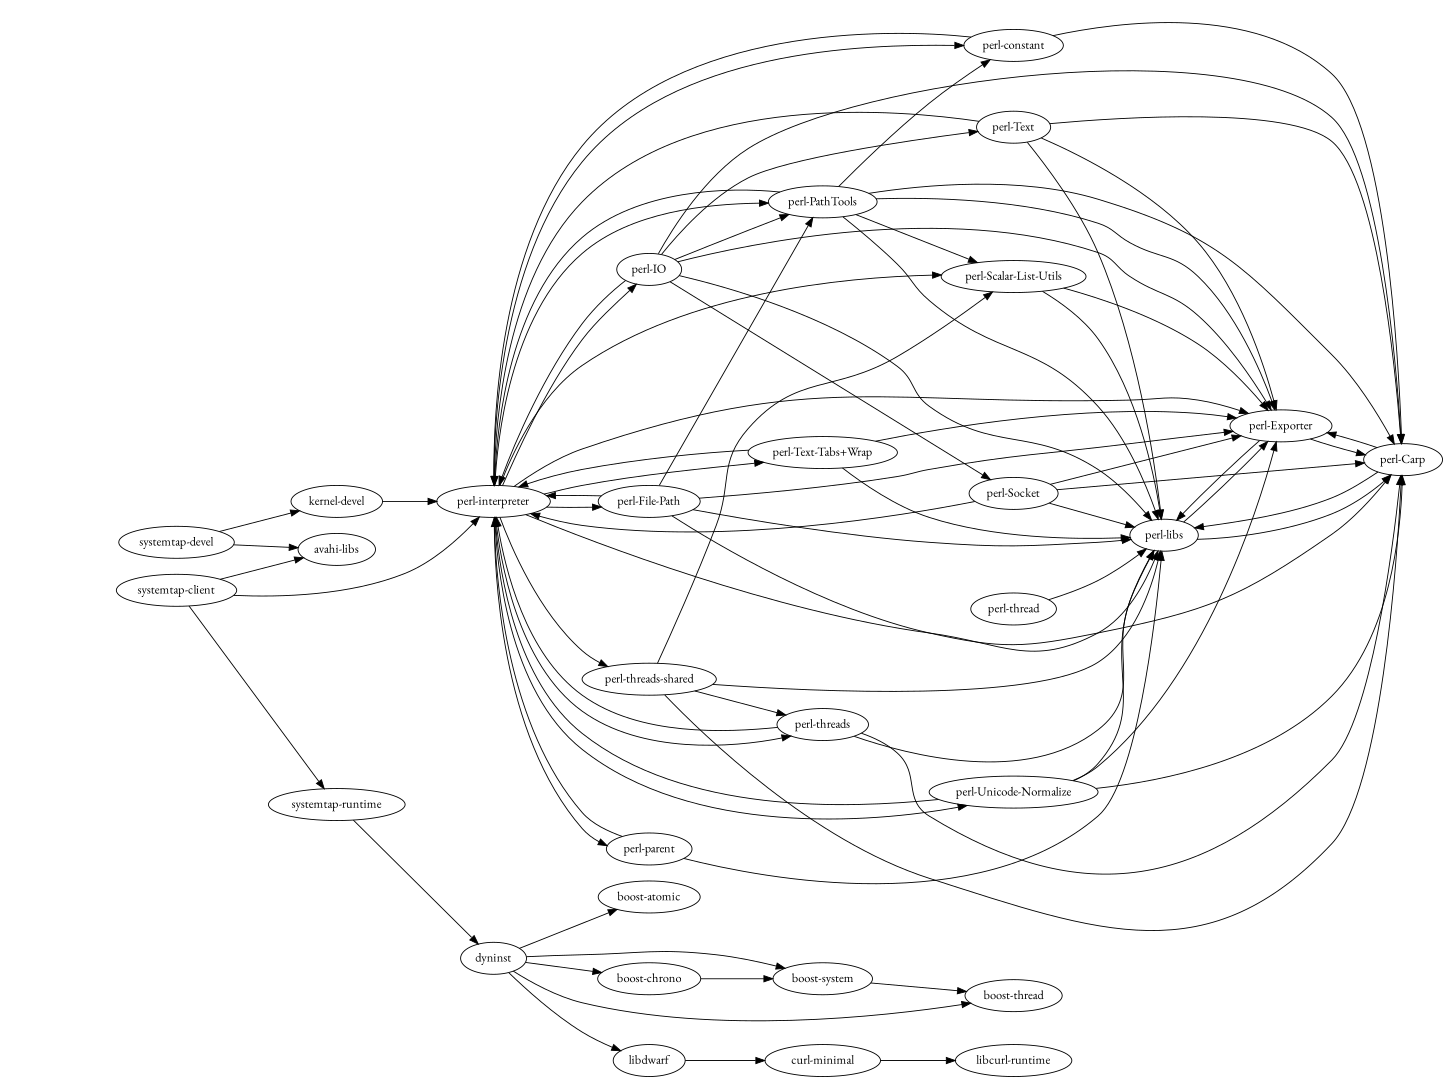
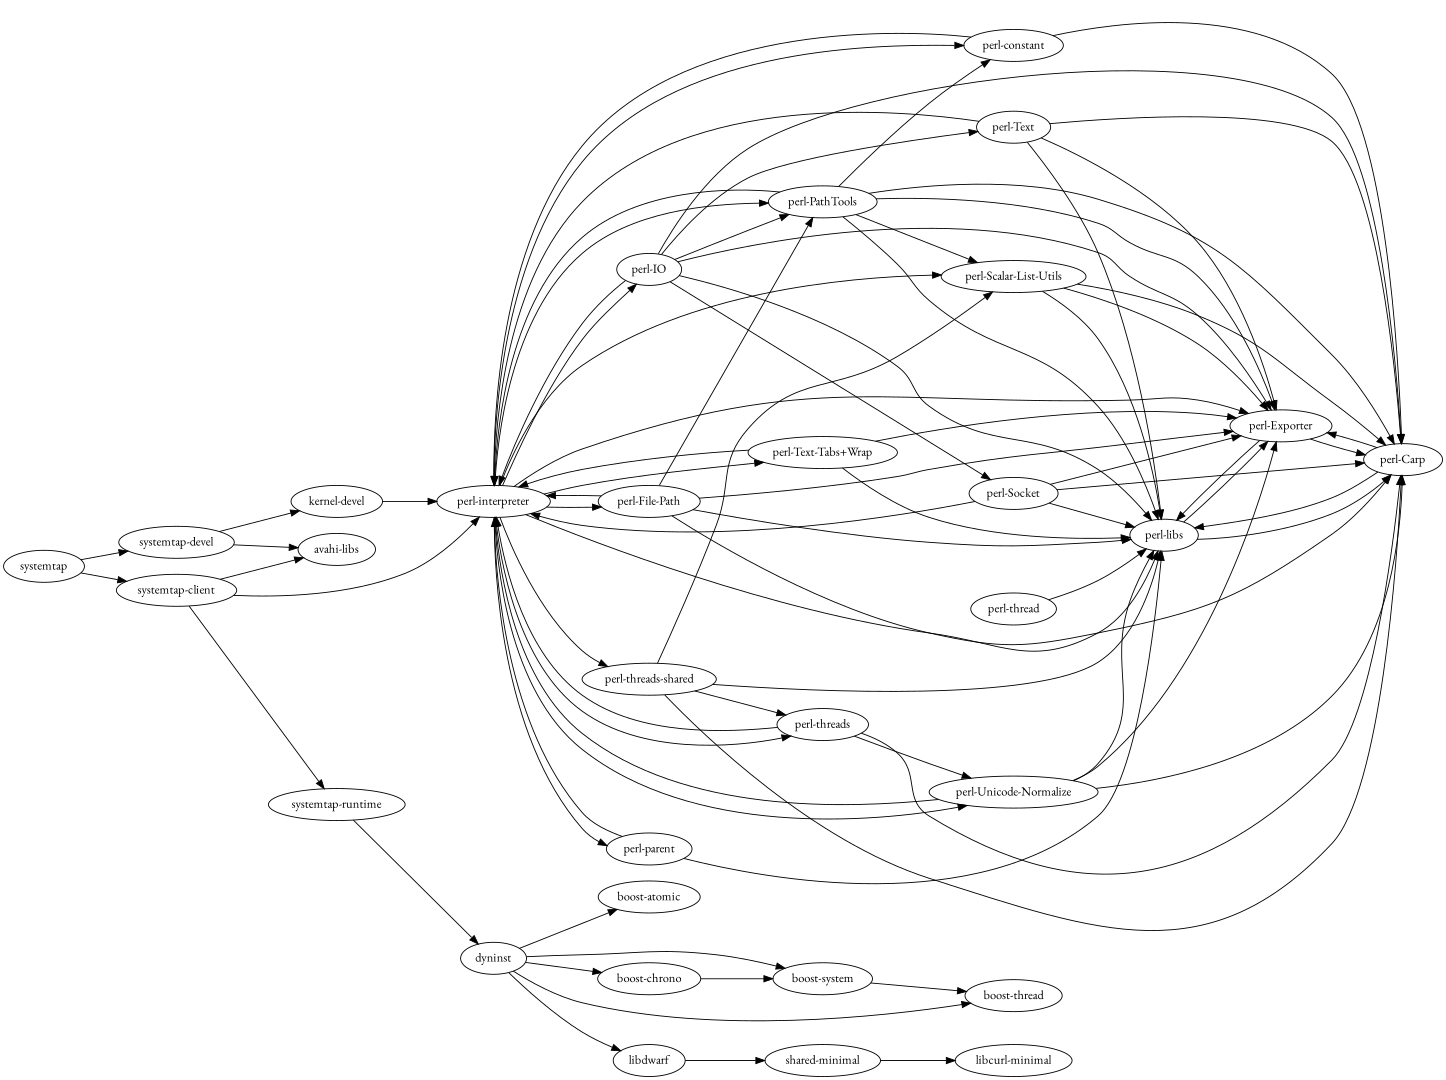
none -> (1233, 332)
none -> (44, 566)
(1068, 747) -> (908, 756)
(823, 1061) -> (823, 1061)
(1014, 1061) -> (1014, 1061)
